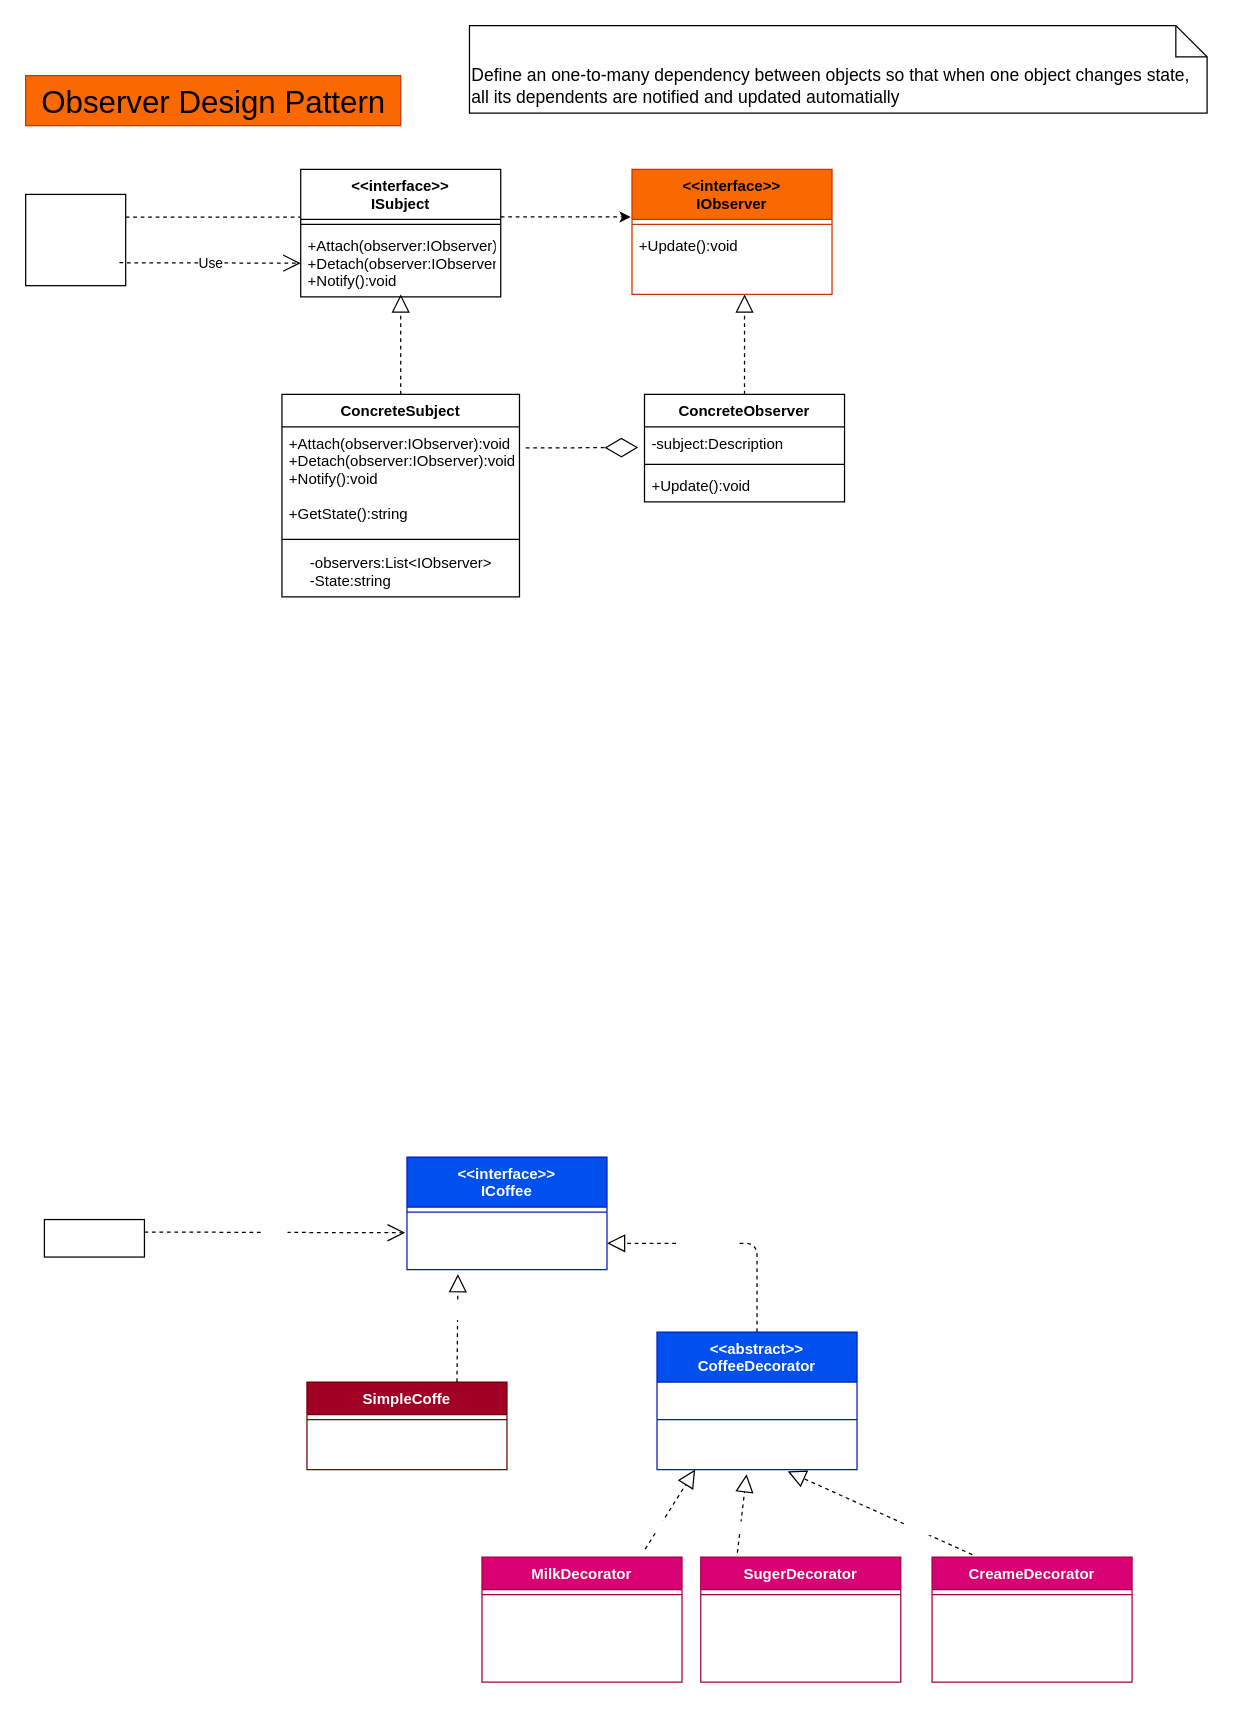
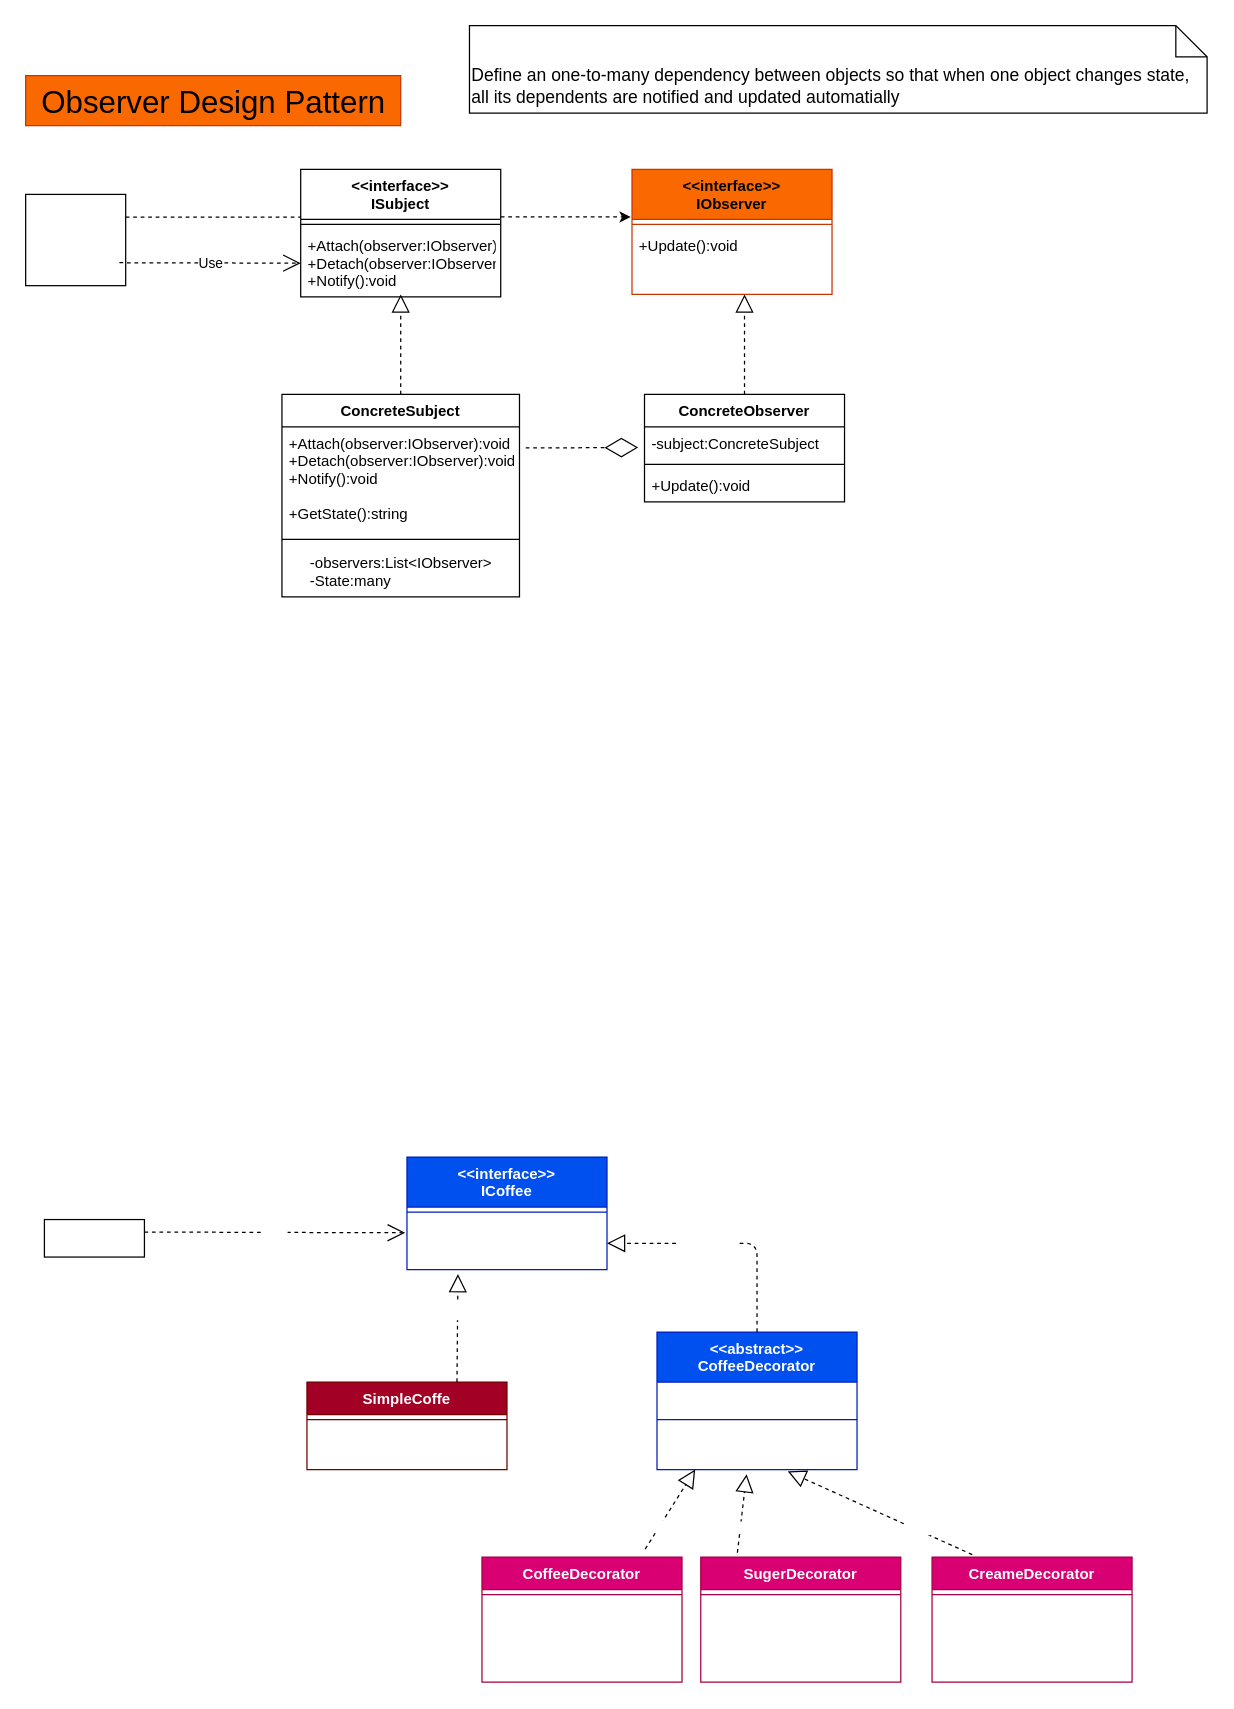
(729, 444) -> (750, 444)
(401, 572) -> (401, 572)
(581, 1574) -> (581, 1574)
